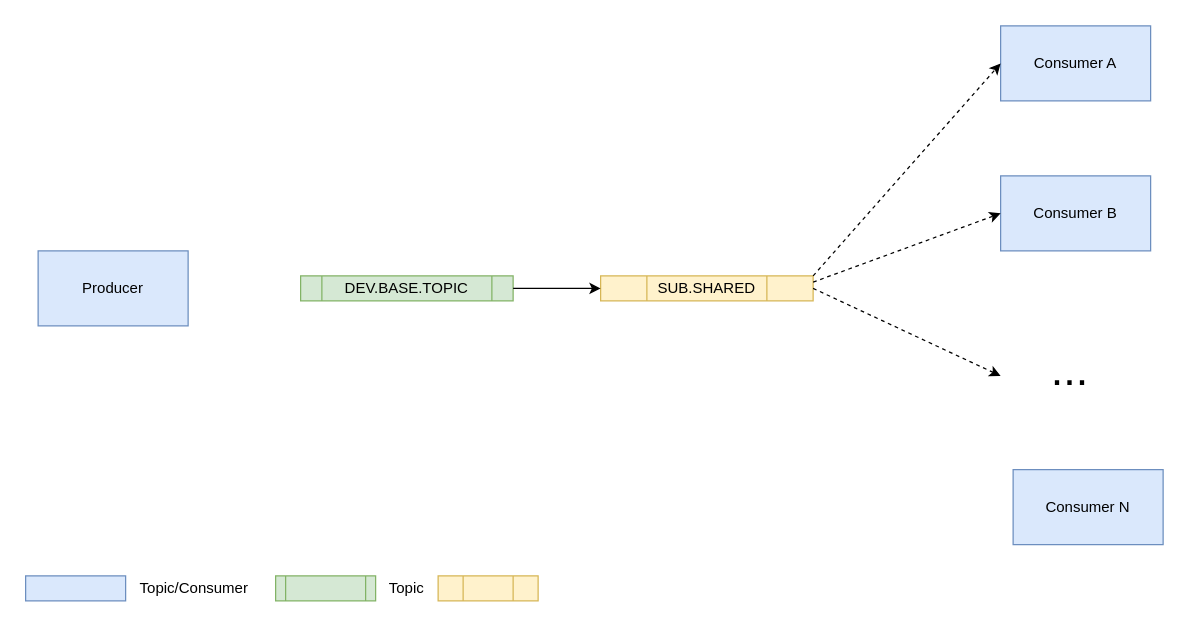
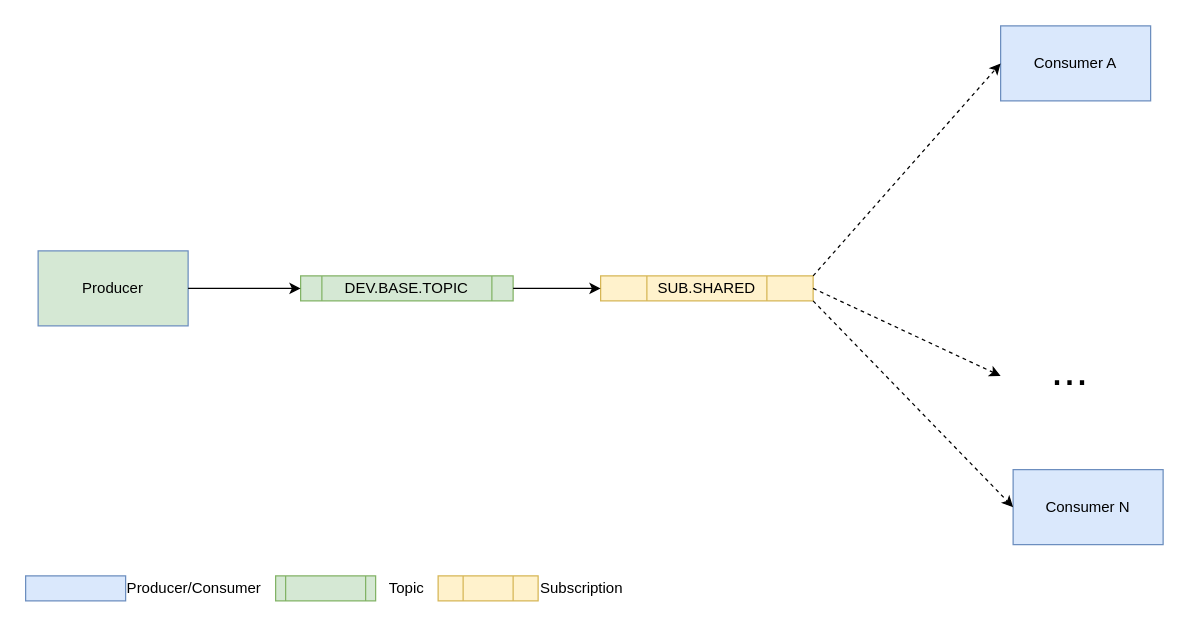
(1076, 213) -> none
(903, 249) -> none
(113, 288) -> (113, 288)
none -> (240, 288)
none -> (910, 401)
(194, 588) -> (194, 588)
none -> (582, 588)
